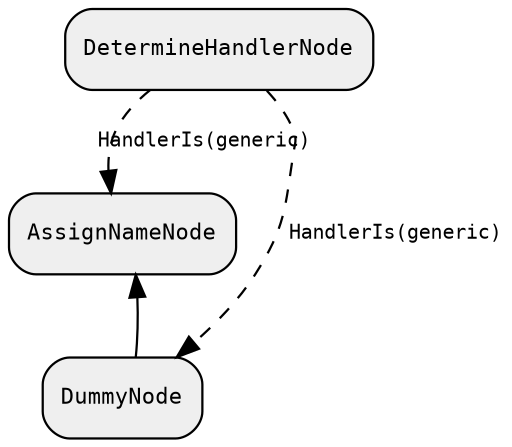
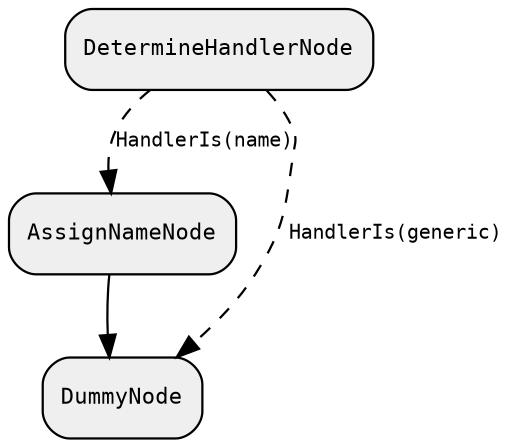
(205, 142) -> (205, 142)
(138, 327) -> (108, 305)
